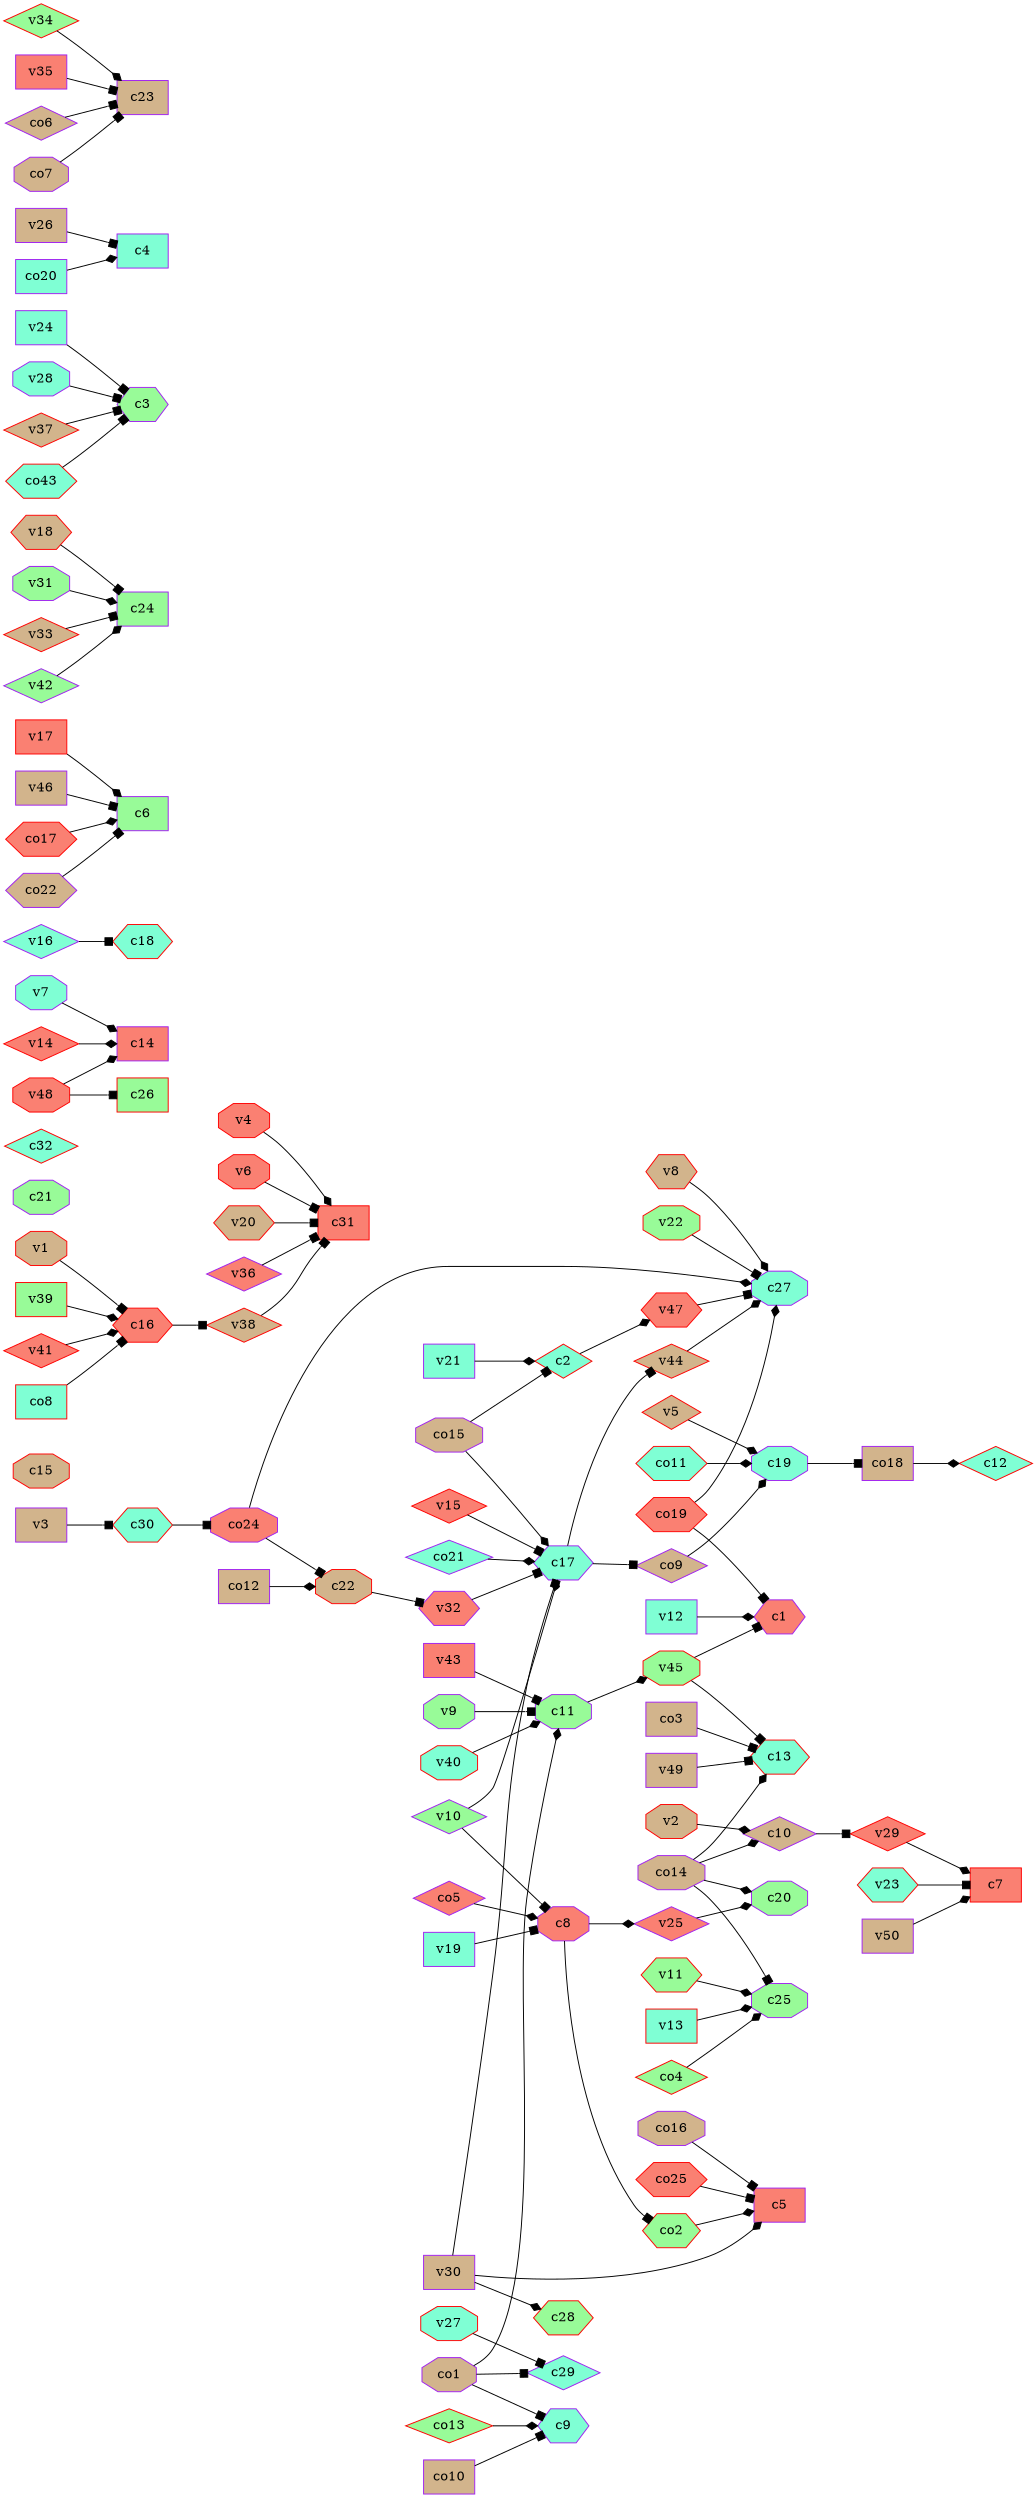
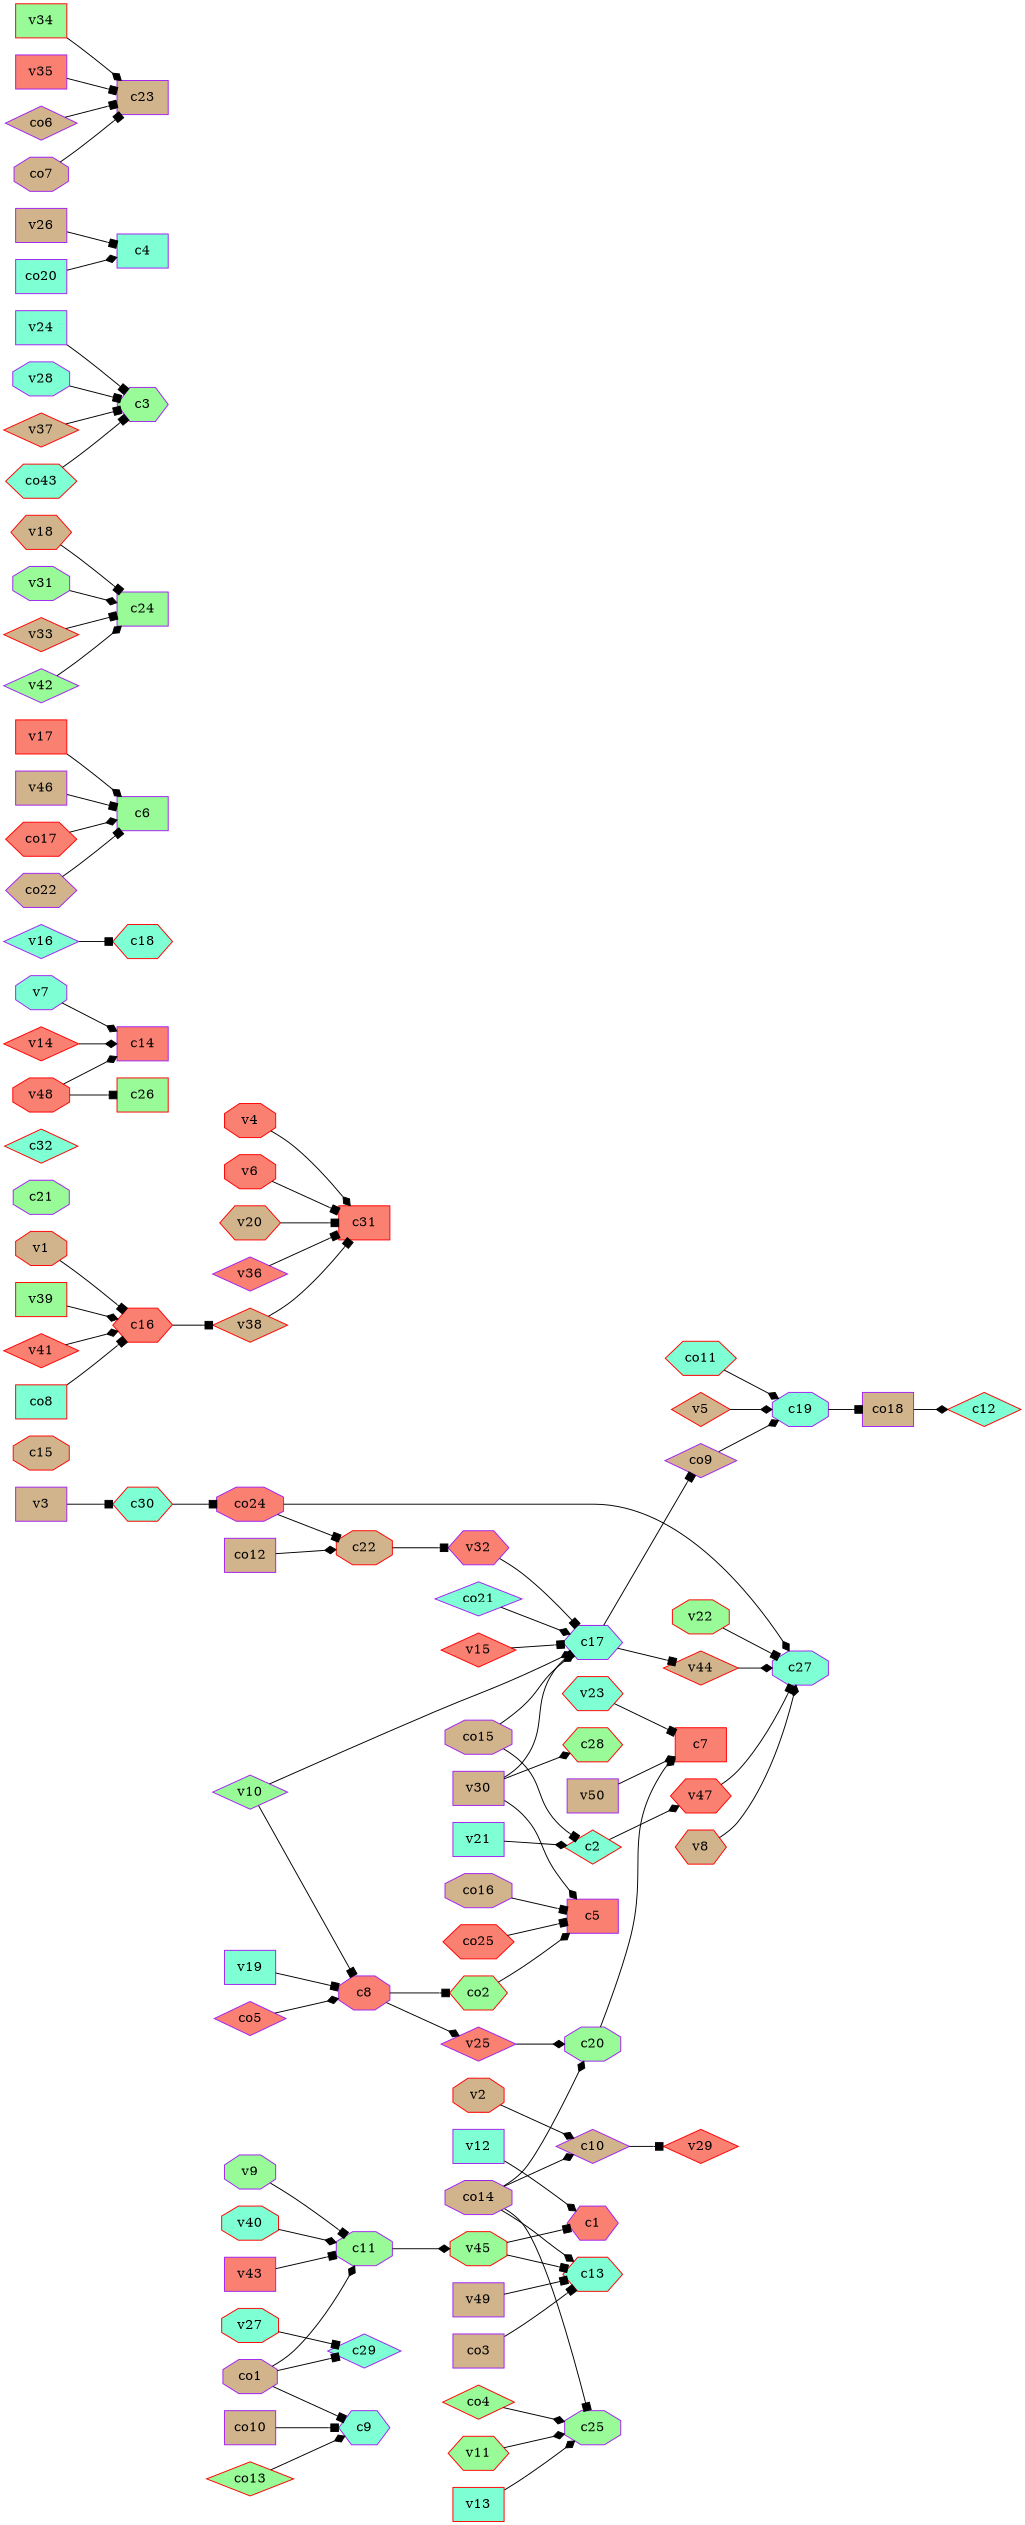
(41, 21) -> (41, 21)
(671, 1515) -> none
(933, 1855) -> (637, 1896)
